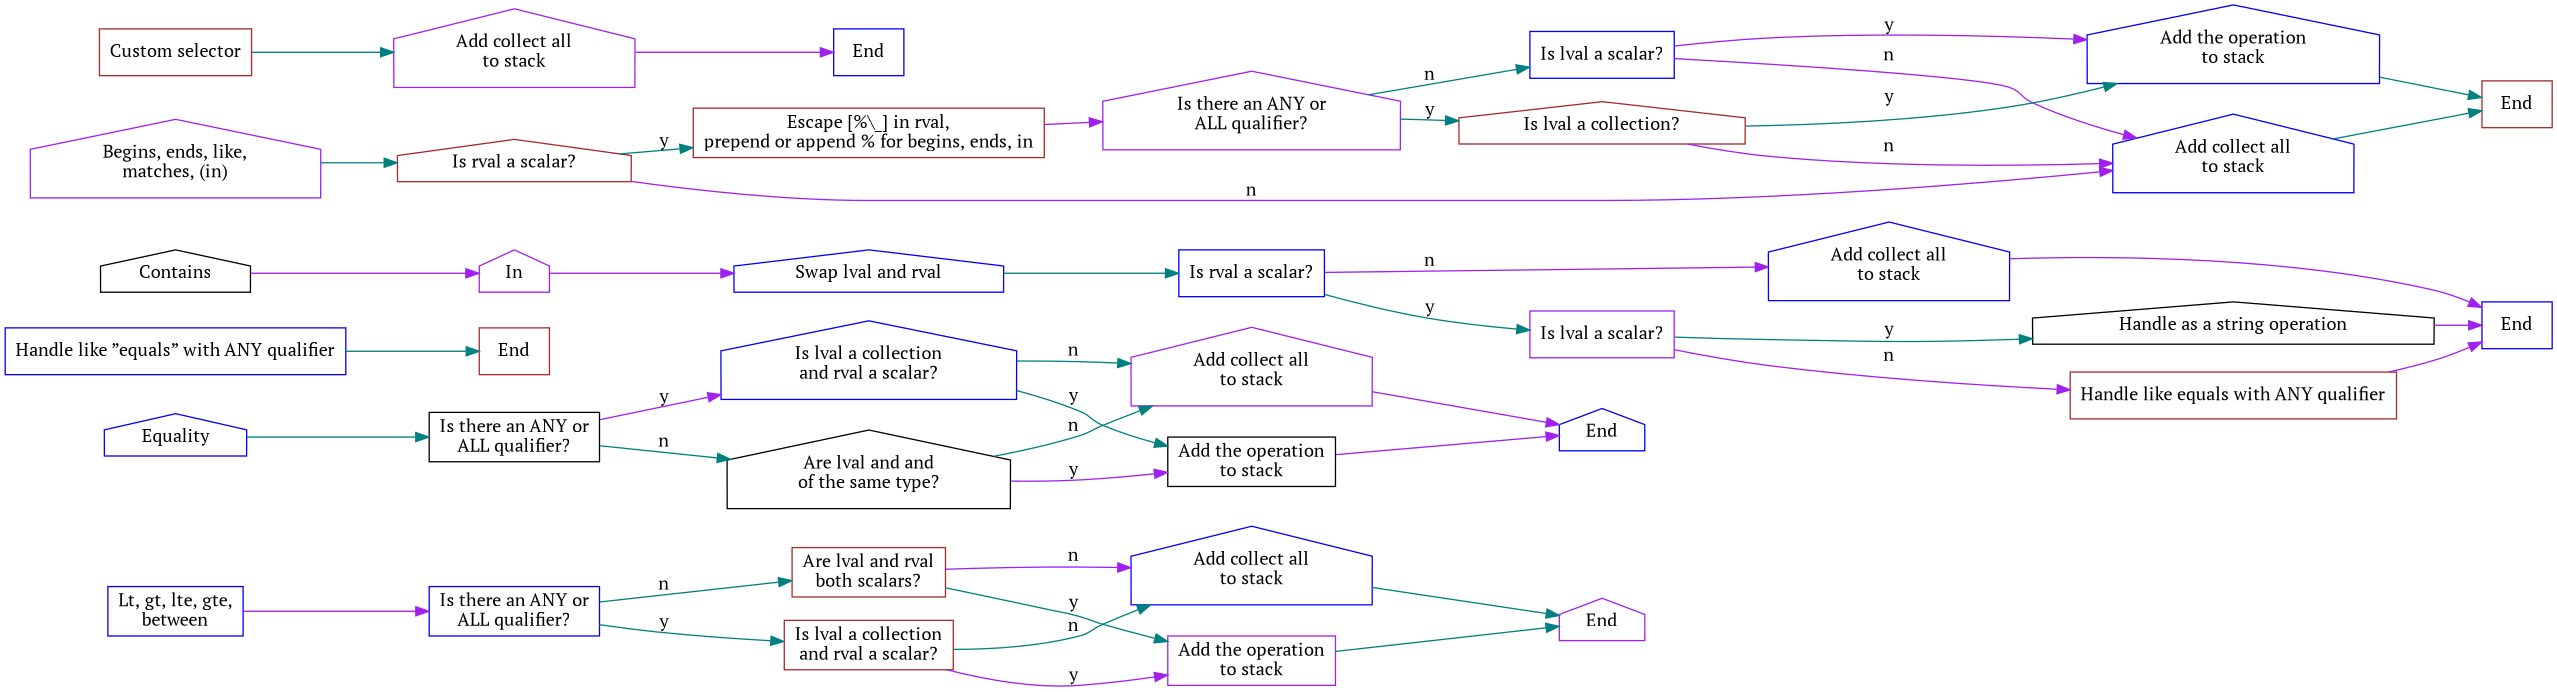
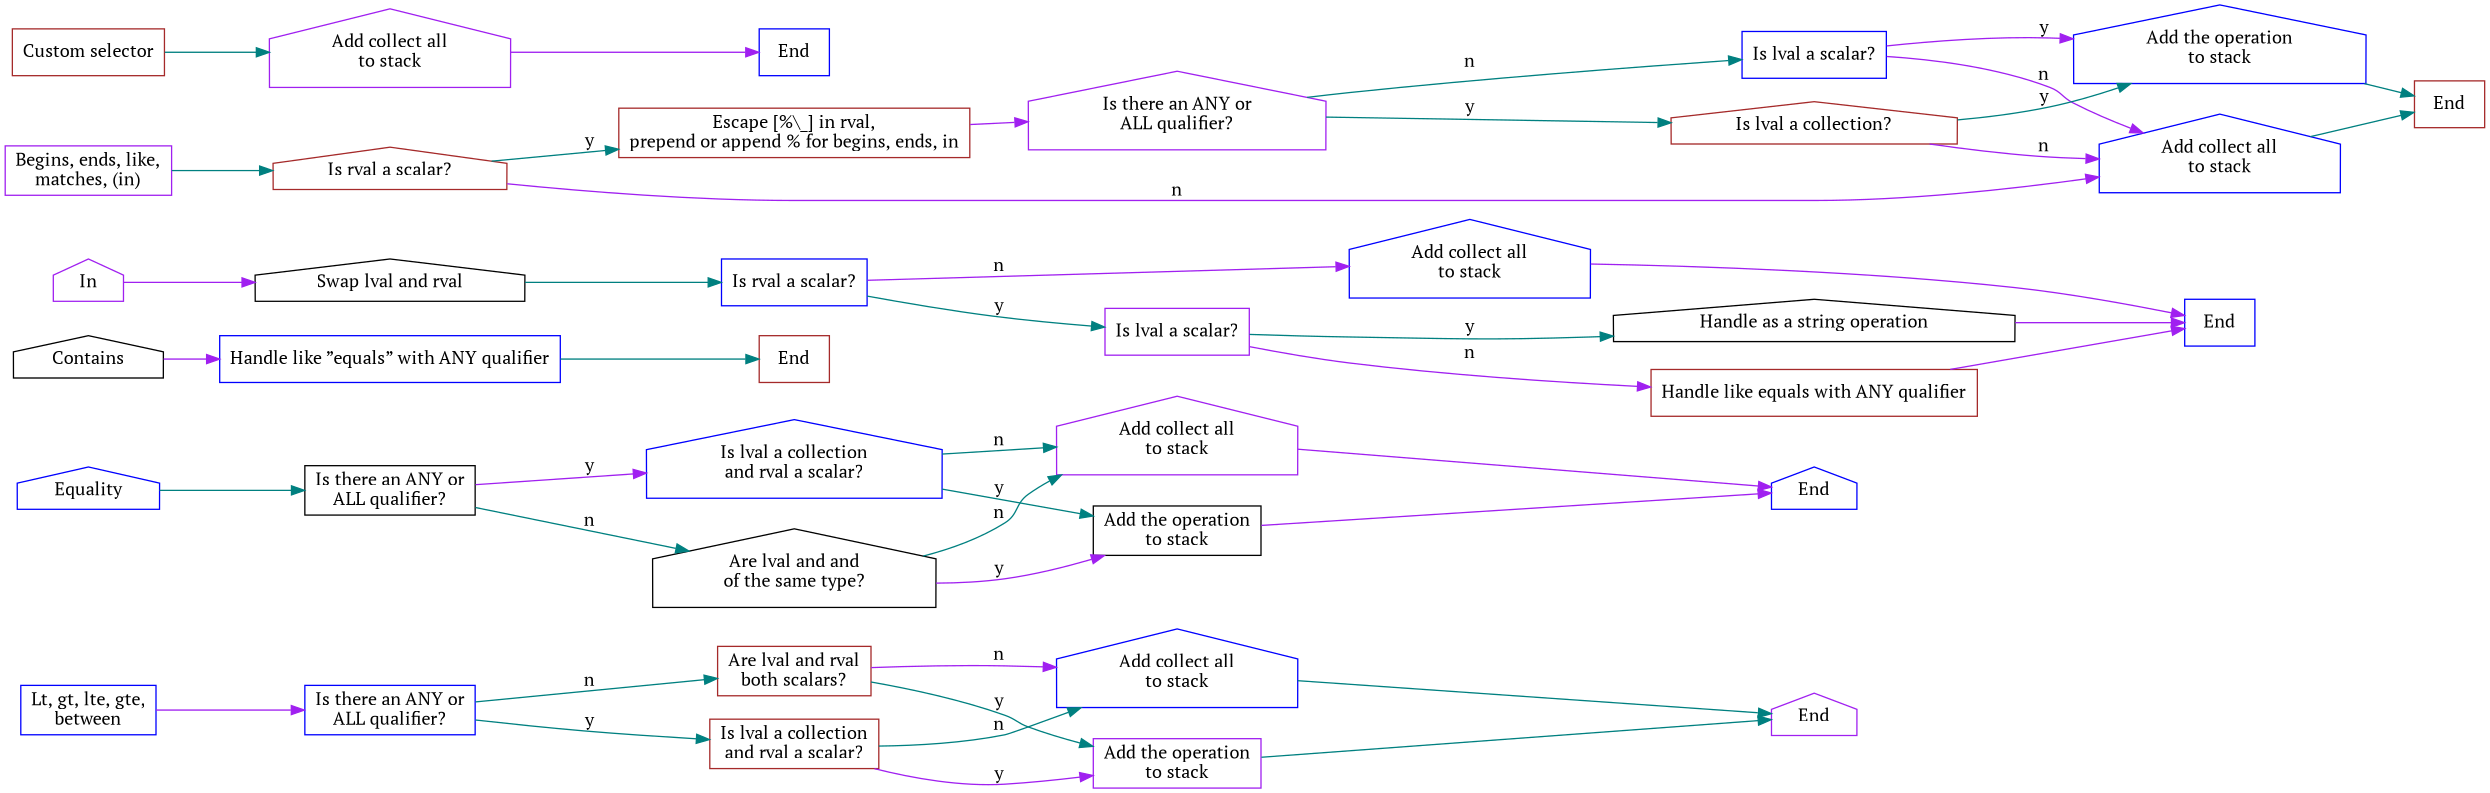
(175, 163) -> (88, 171)
(358, 273) -> (185, 359)
(869, 273) -> (390, 282)
